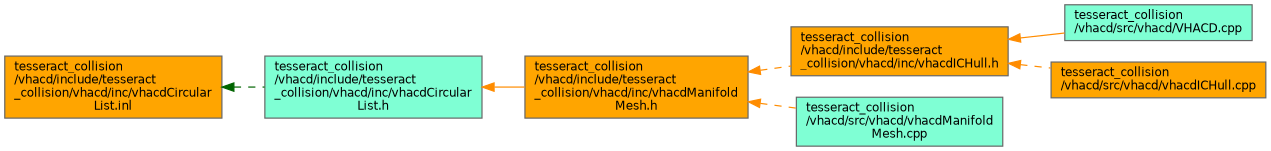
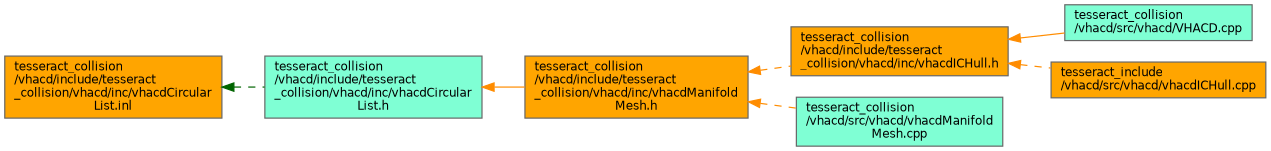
(1158, 80) -> (1158, 80)
